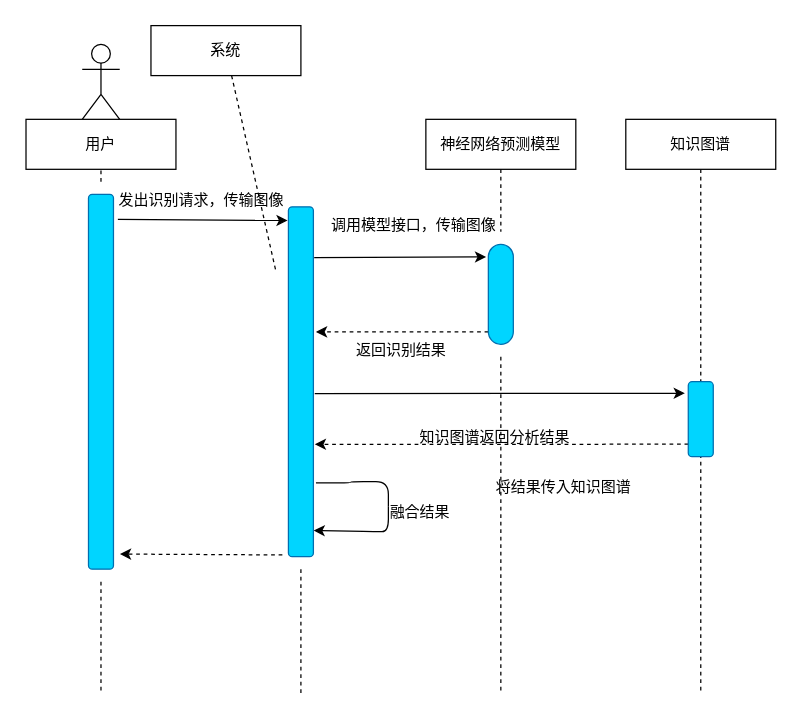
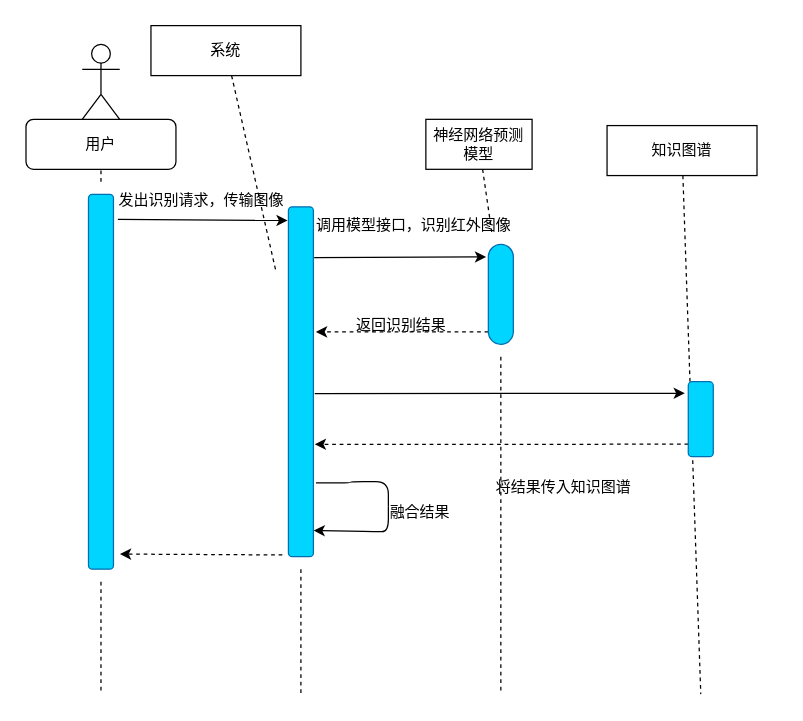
(101, 144) -> (101, 144)
(501, 144) -> (479, 144)
(701, 144) -> (682, 151)
(414, 226) -> (414, 226)
(401, 351) -> (401, 326)
(494, 438) -> none
